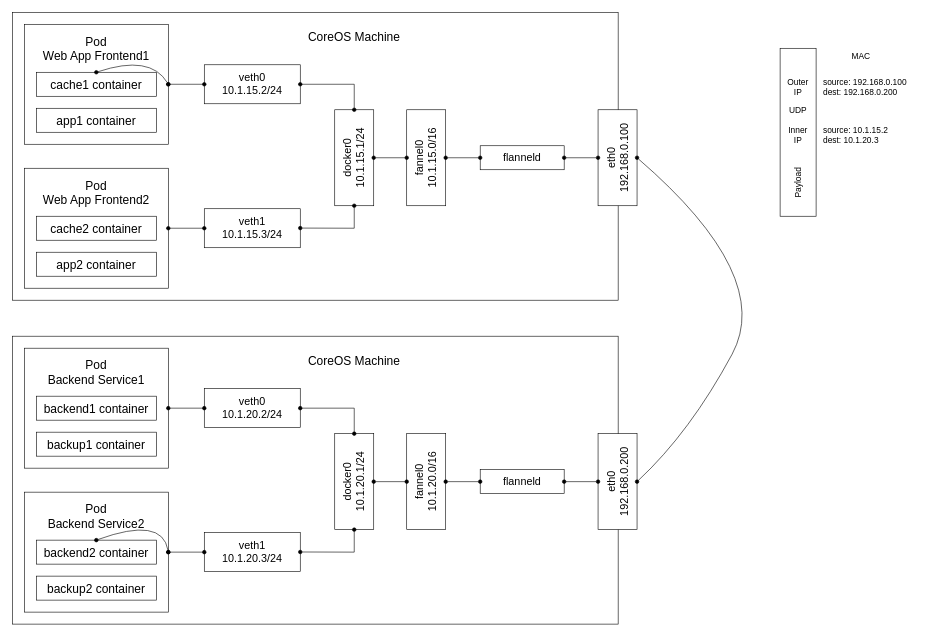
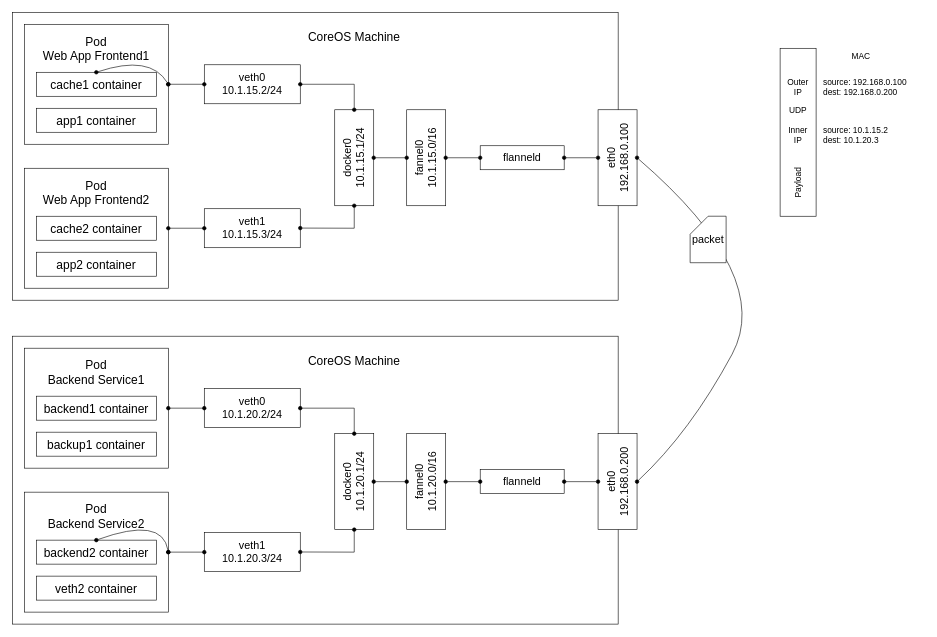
none -> (708, 240)
(96, 588) -> (96, 588)
